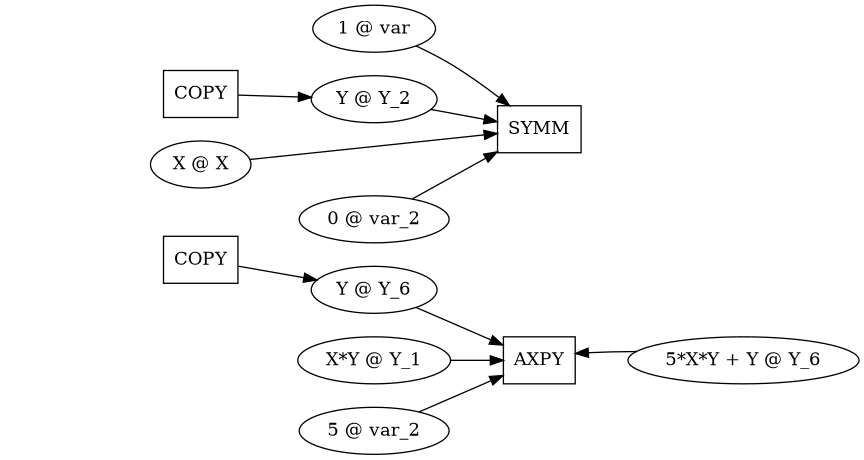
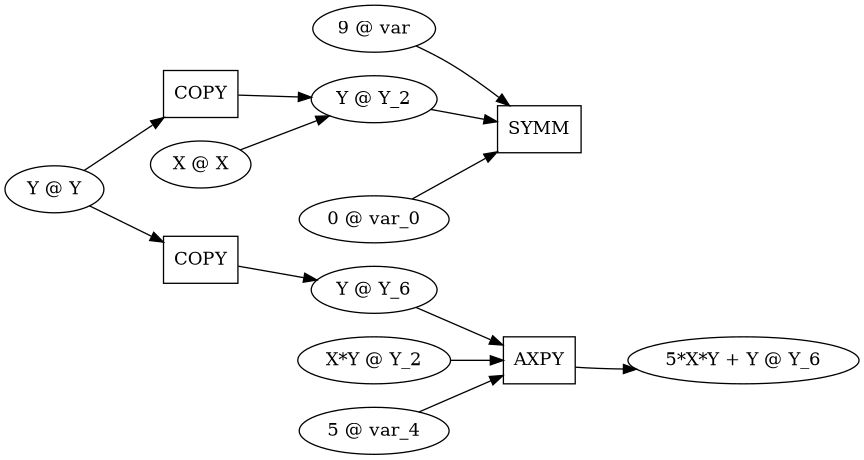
(374, 29) -> (374, 29)
(367, 147) -> (279, 135)
none -> (54, 189)
(374, 219) -> (374, 219)
(612, 352) -> (599, 368)
(374, 360) -> (374, 360)
(374, 431) -> (374, 431)
